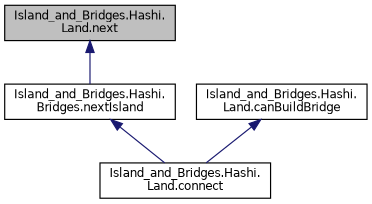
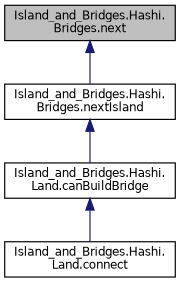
(90, 23) -> (90, 23)
(142, 145) -> (90, 147)
